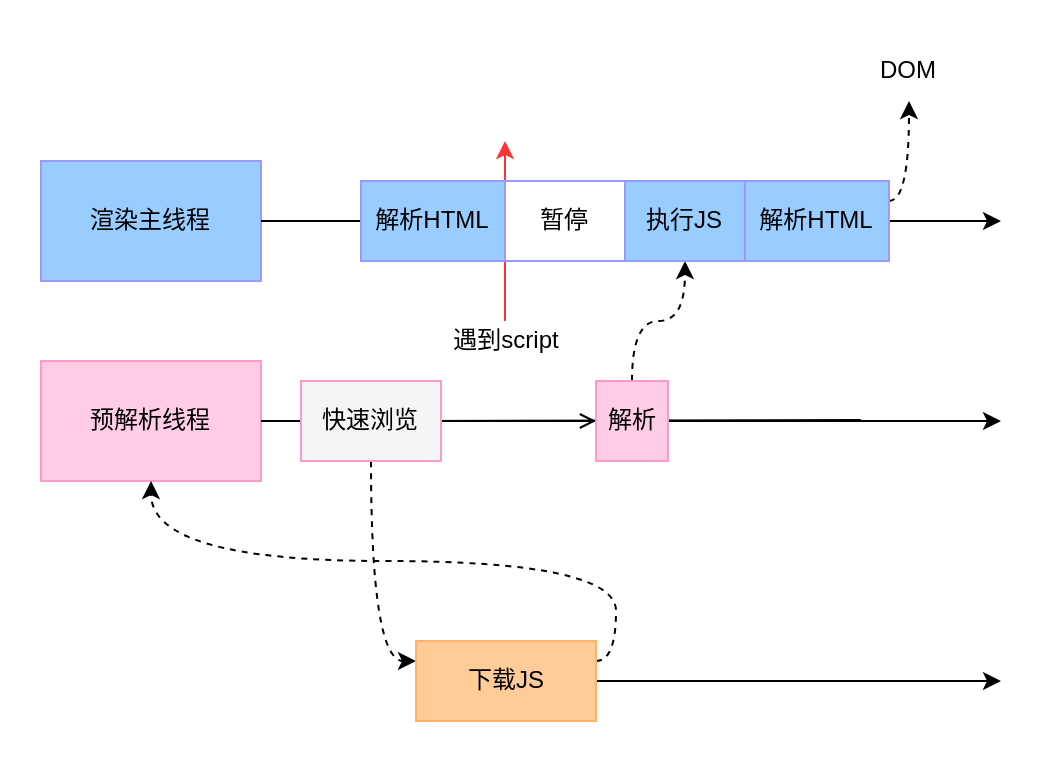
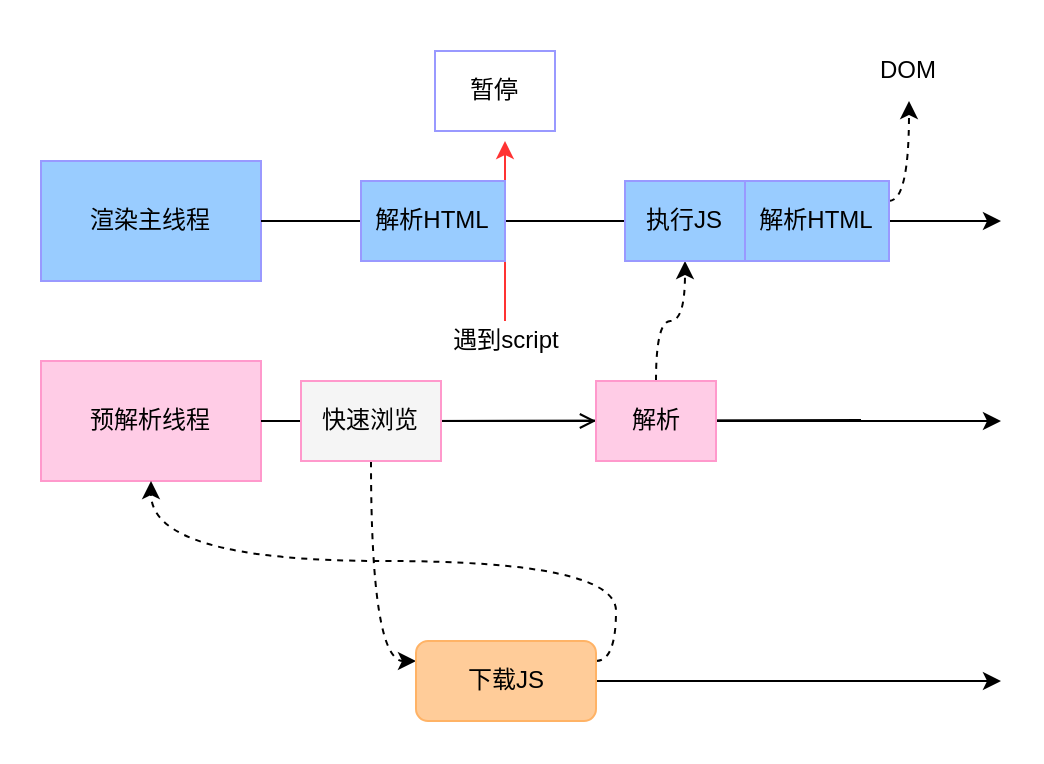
(565, 221) -> (495, 91)
(632, 421) -> (656, 421)
(506, 681) -> (506, 681)
